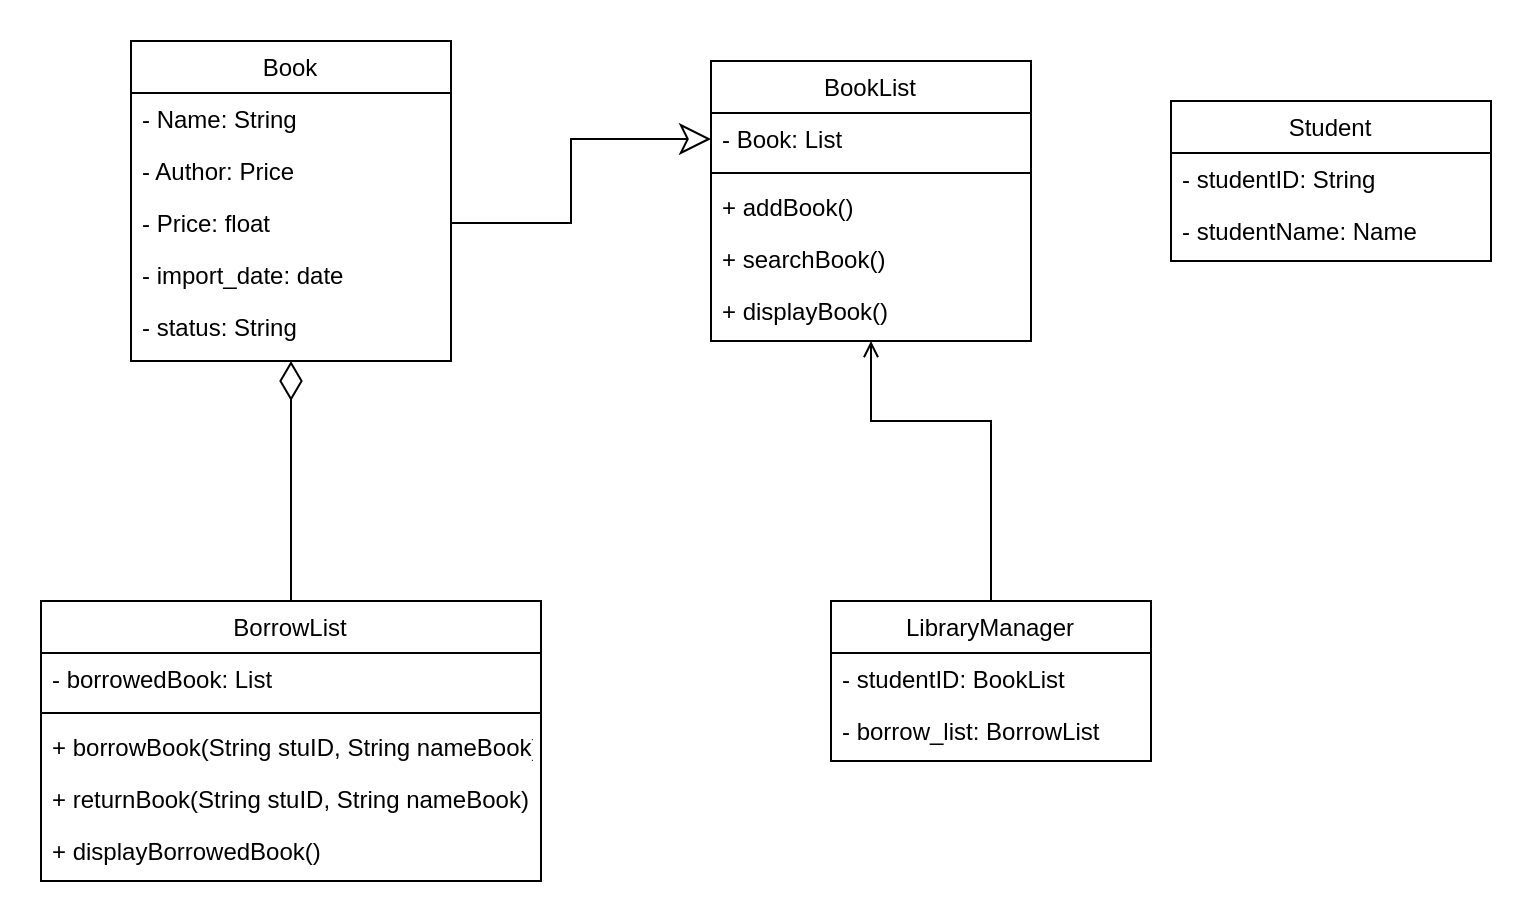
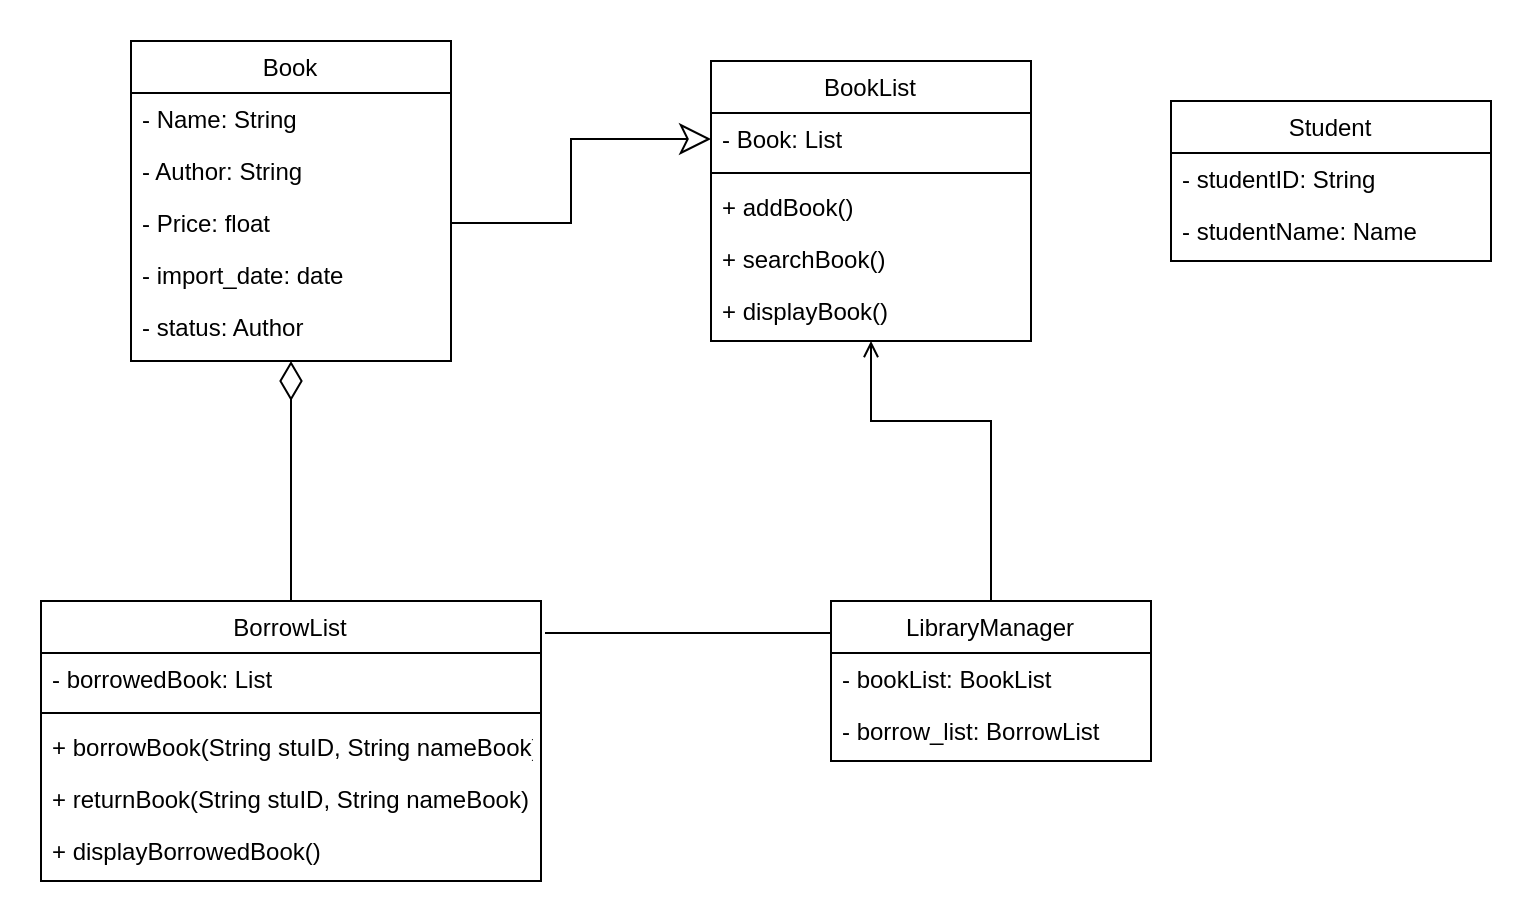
(230, 172) -> (237, 172)
(237, 328) -> (240, 328)
none -> (689, 633)
(971, 680) -> (961, 680)
